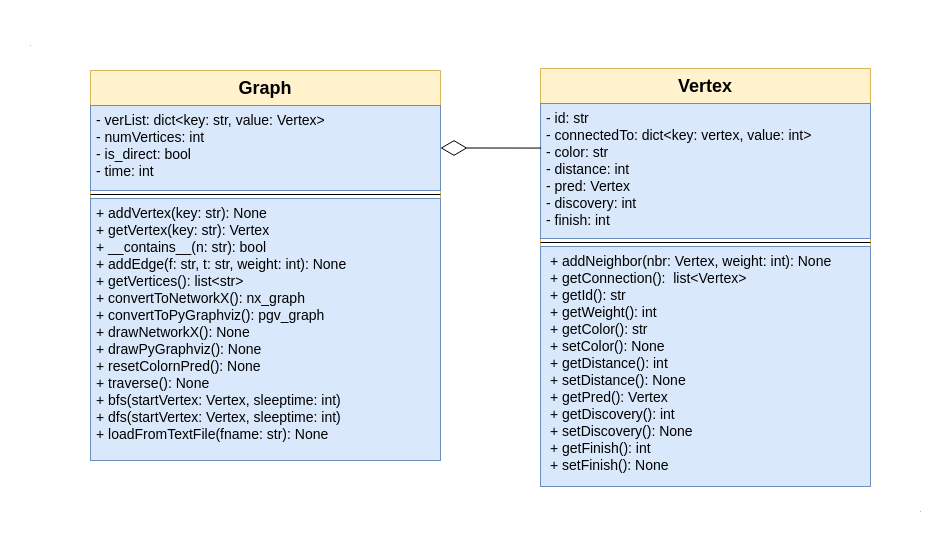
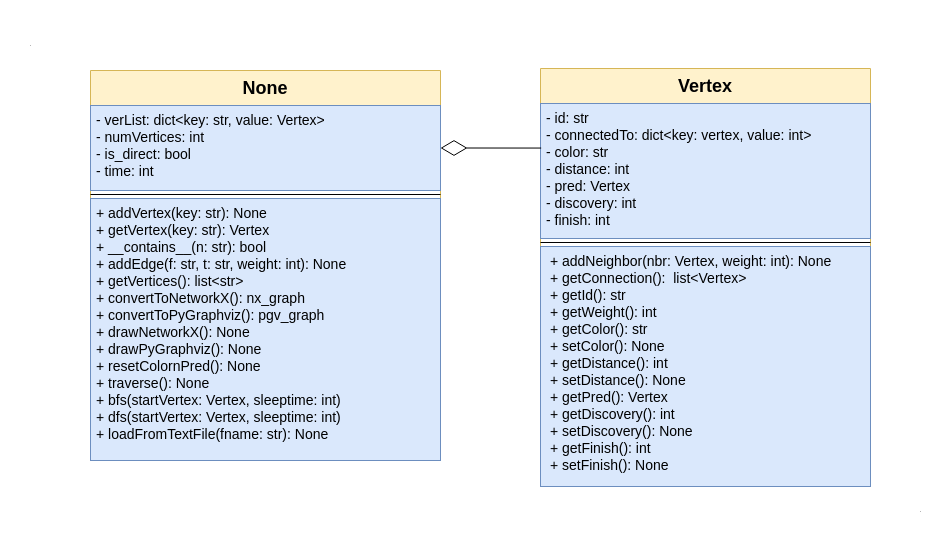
(265, 88) -> (265, 88)
